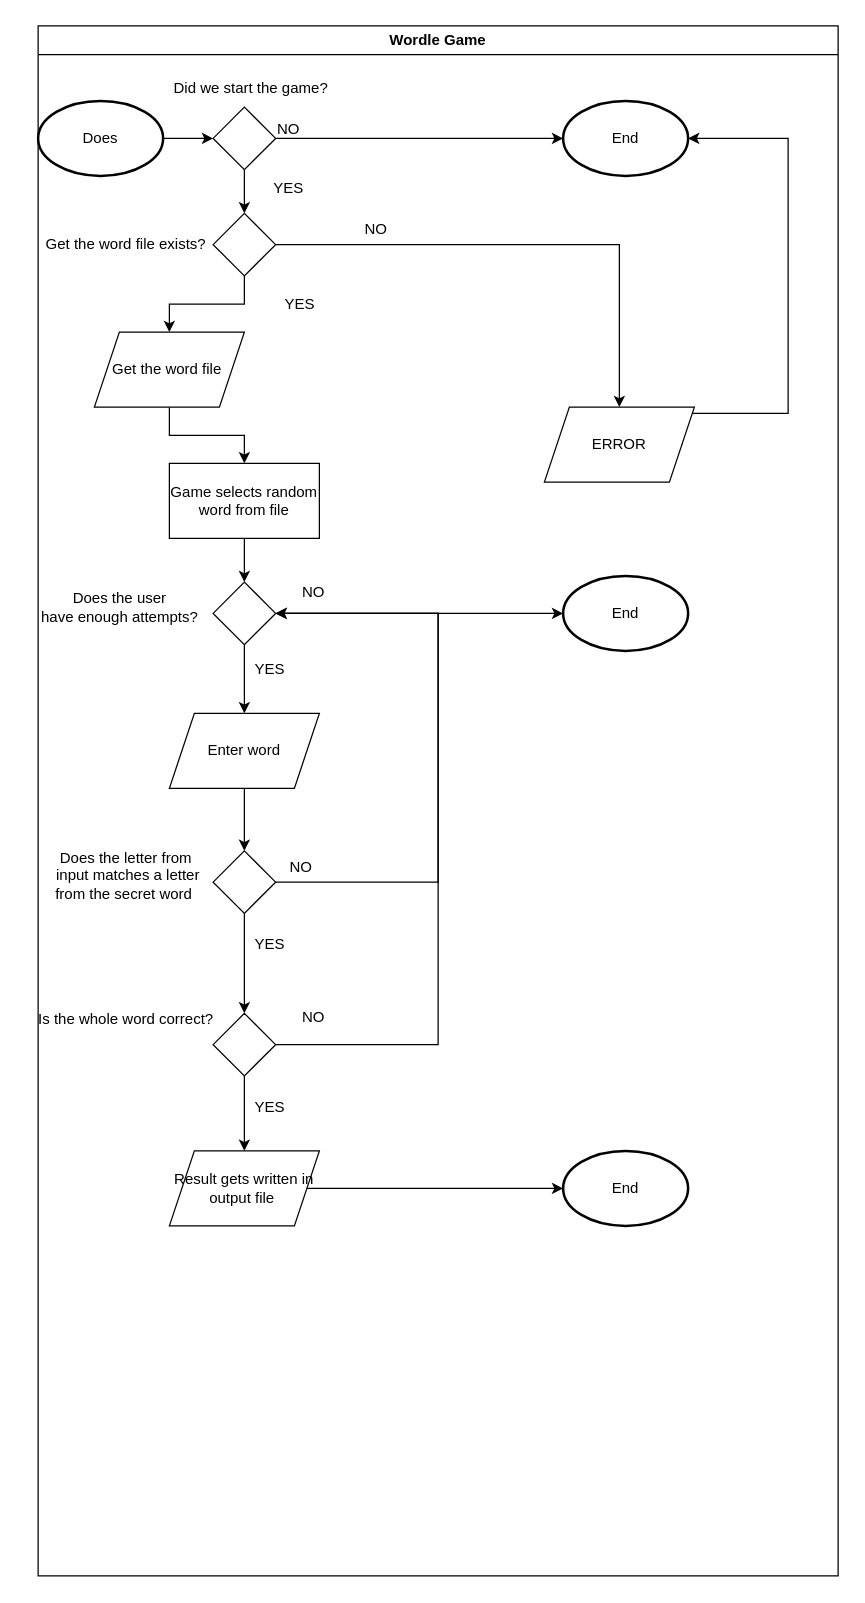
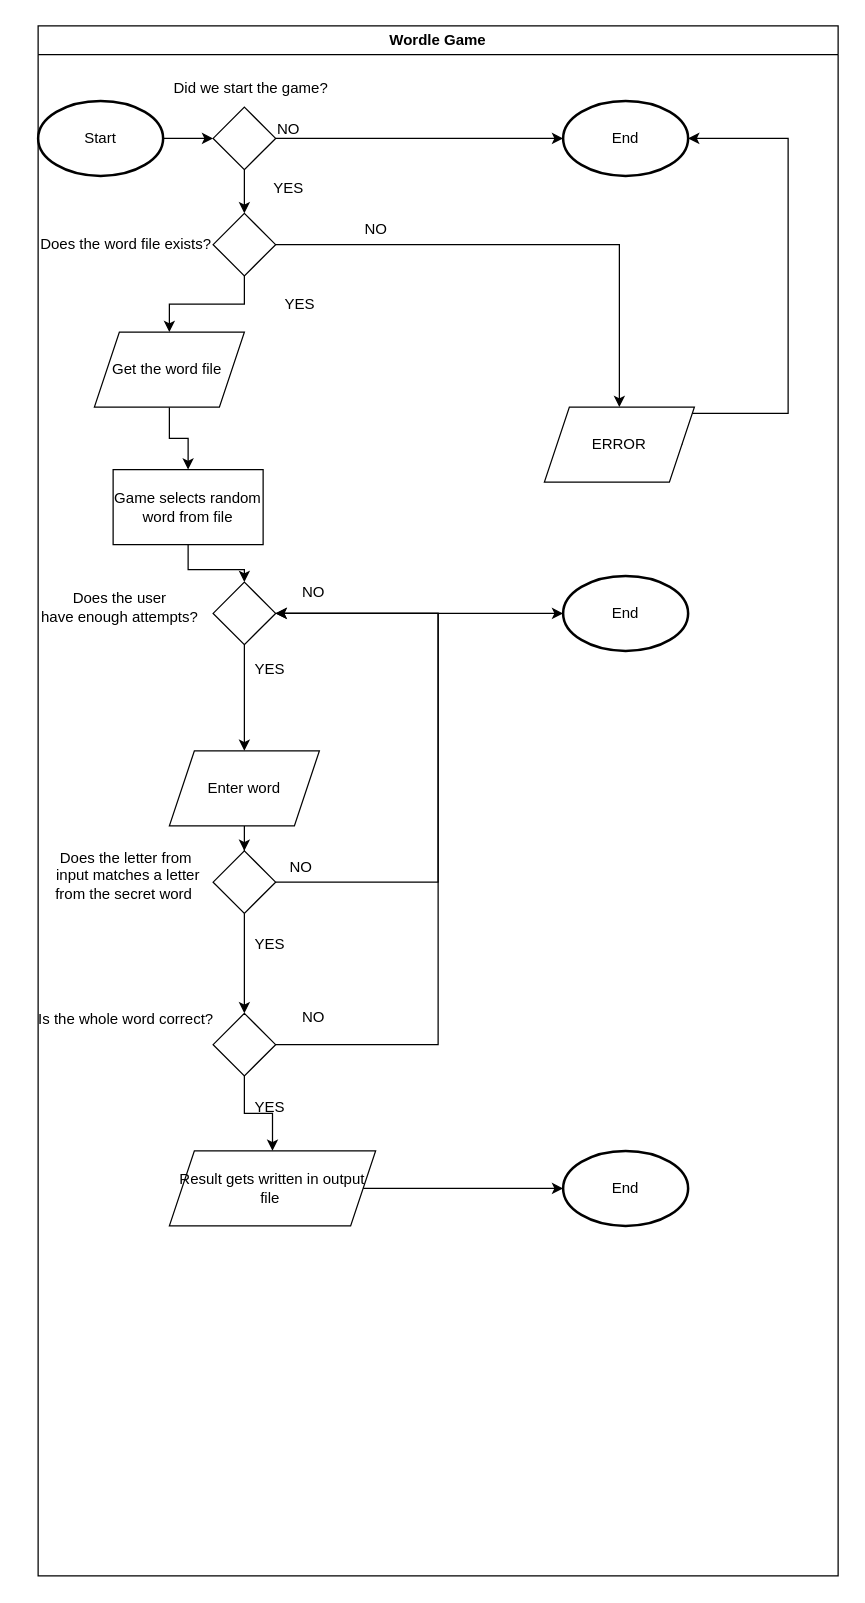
(101, 138) -> (101, 138)
(126, 244) -> (126, 244)
(244, 501) -> (188, 507)
(244, 751) -> (244, 788)
(244, 1188) -> (273, 1188)
